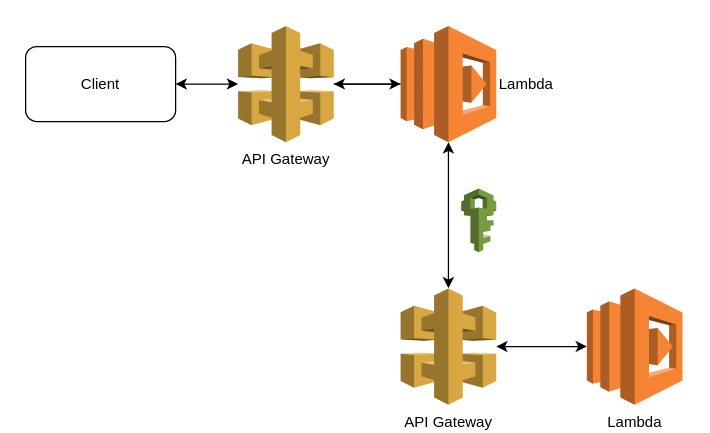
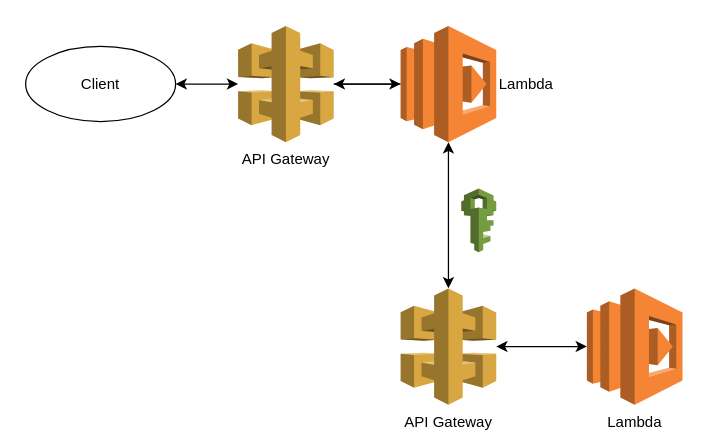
(101, 84) -> (101, 84)
